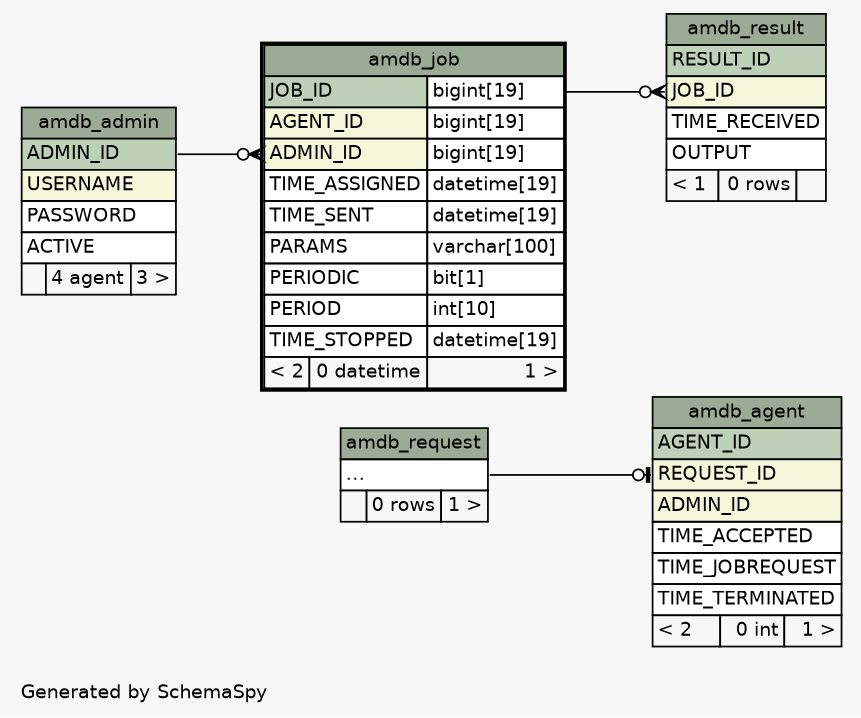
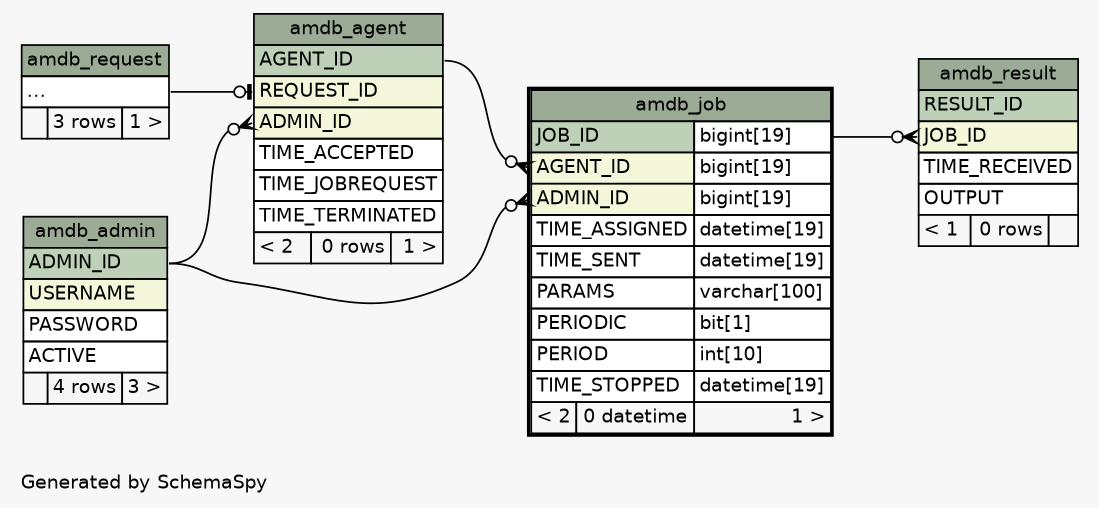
none -> (484, 102)
none -> (210, 206)
(88, 278) -> (85, 387)
(404, 505) -> (85, 122)
(757, 630) -> (354, 247)
